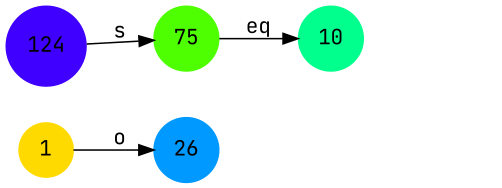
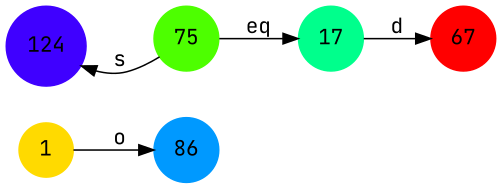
(331, 39) -> (331, 39)
none -> (463, 39)
(113, 43) -> (129, 71)
(186, 150) -> (186, 150)
